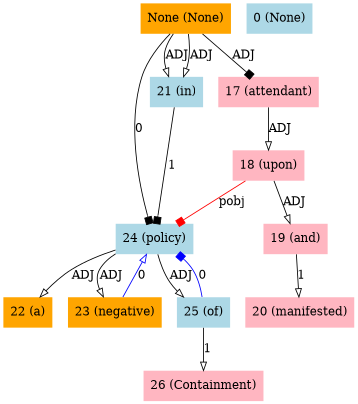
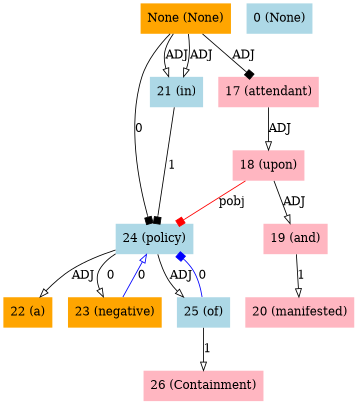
(111, 276) -> (111, 276)
